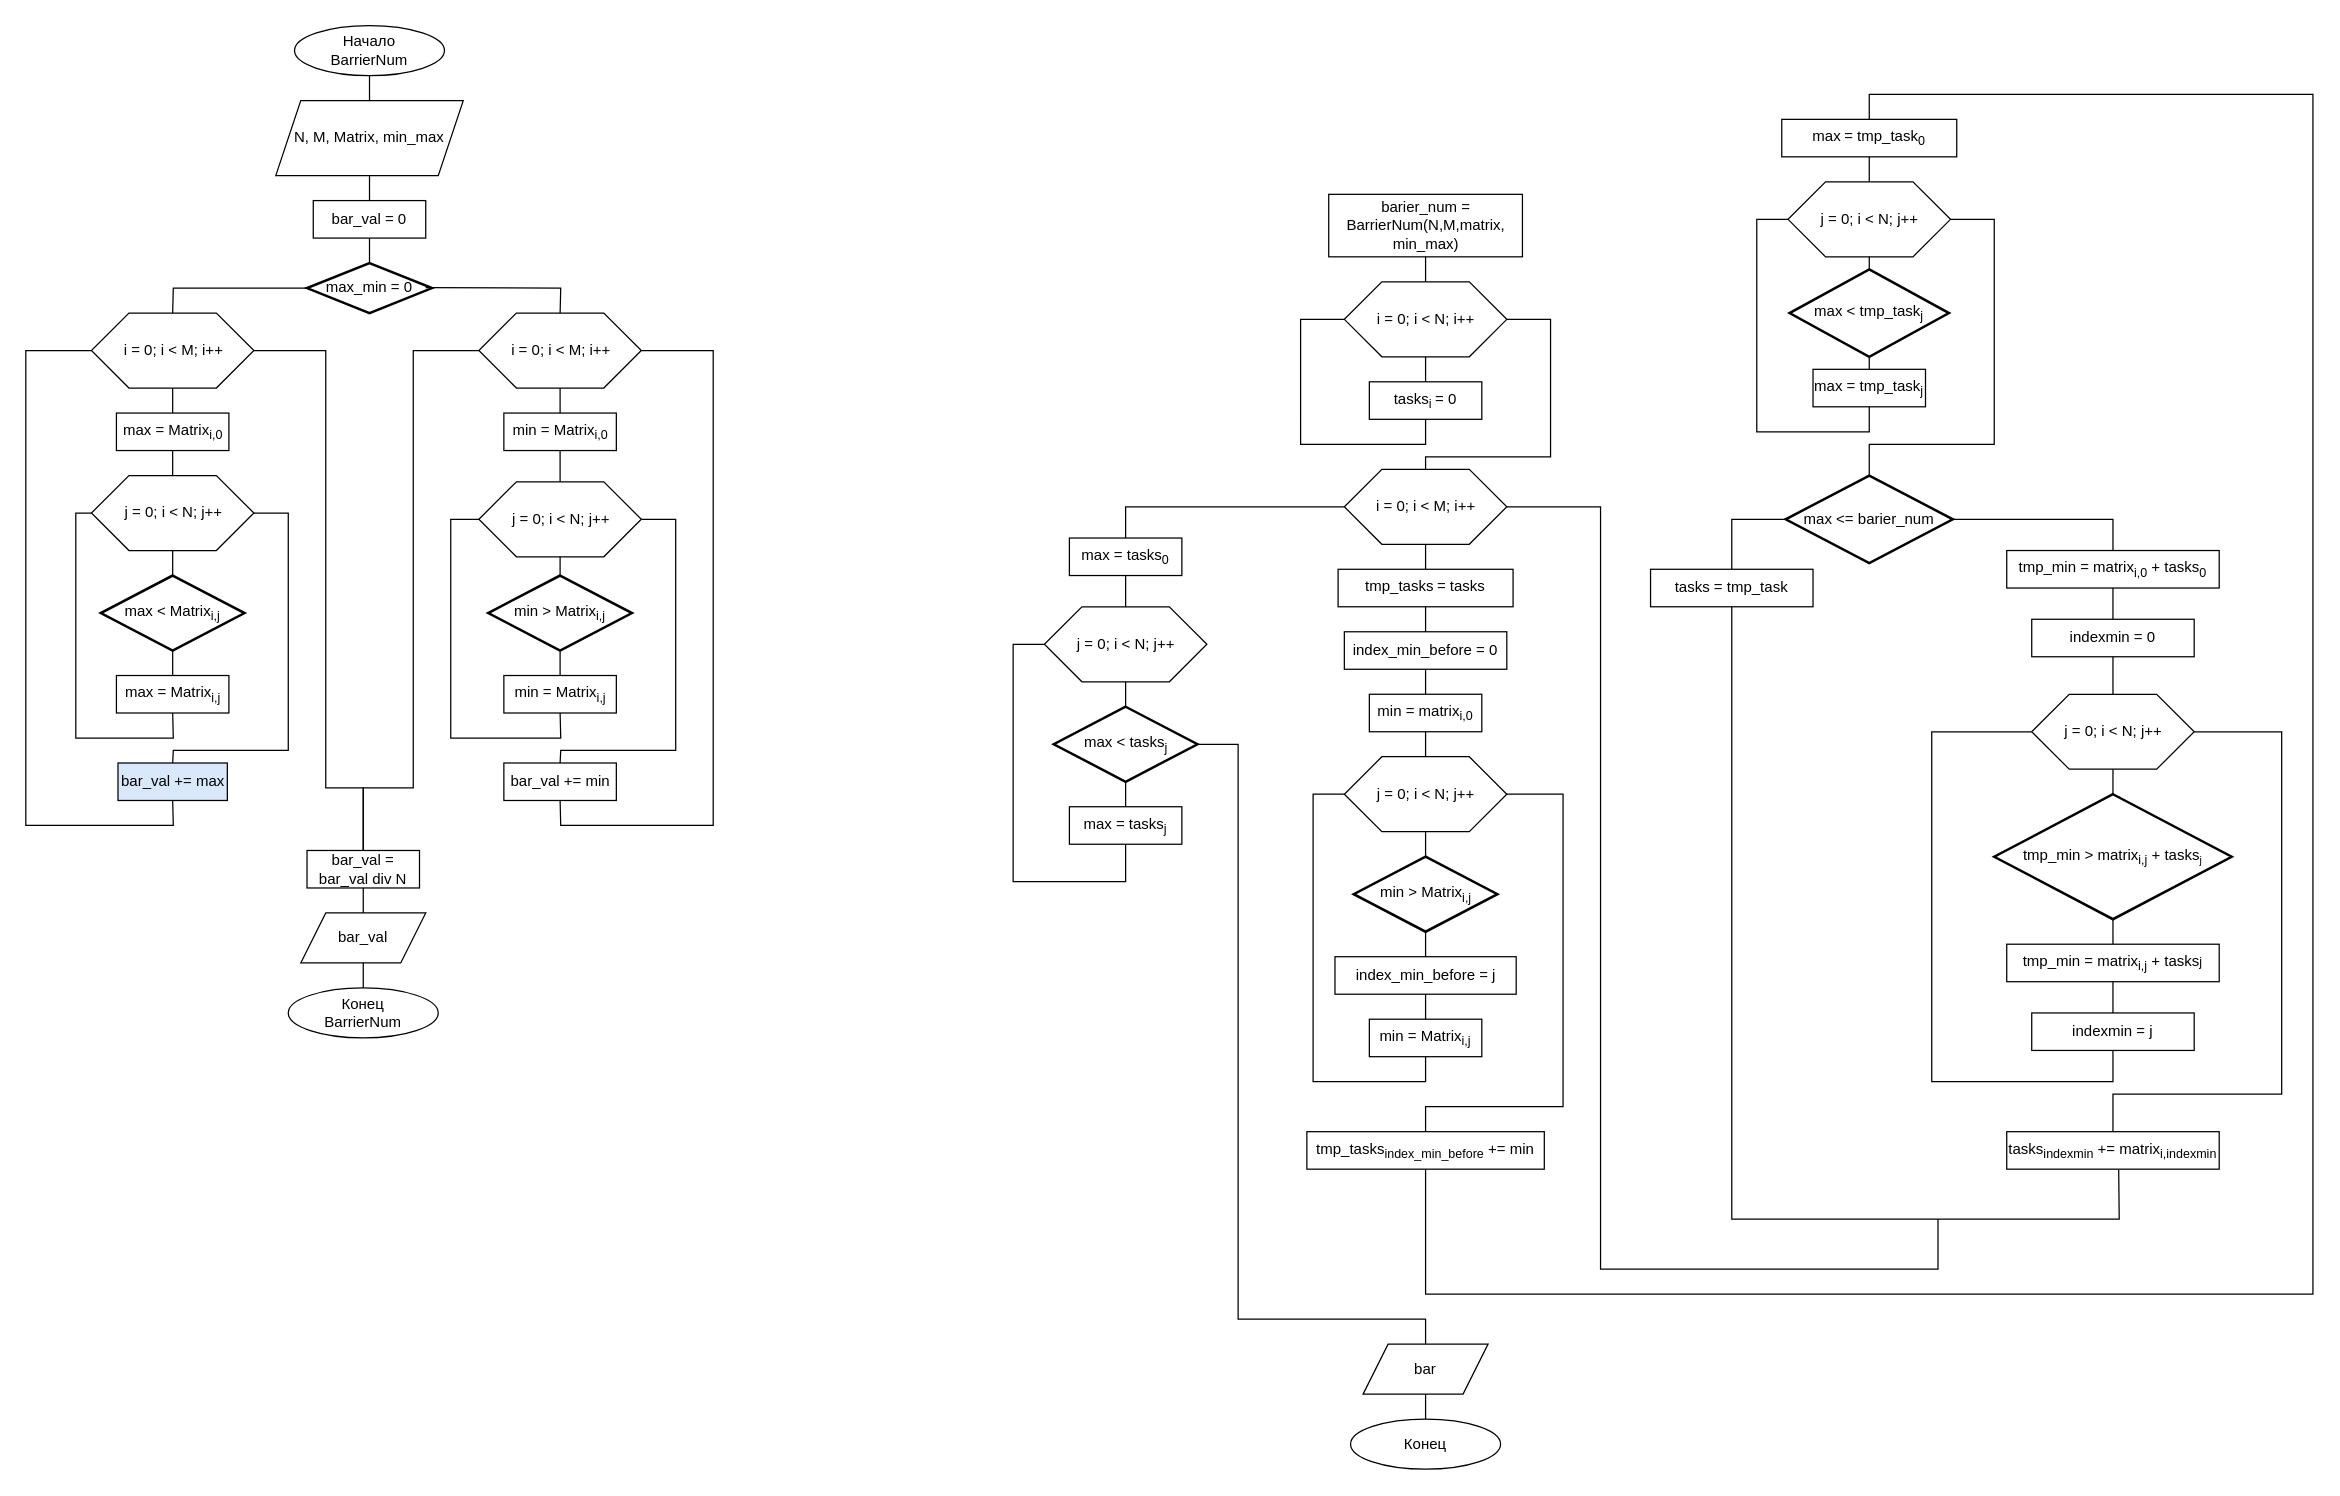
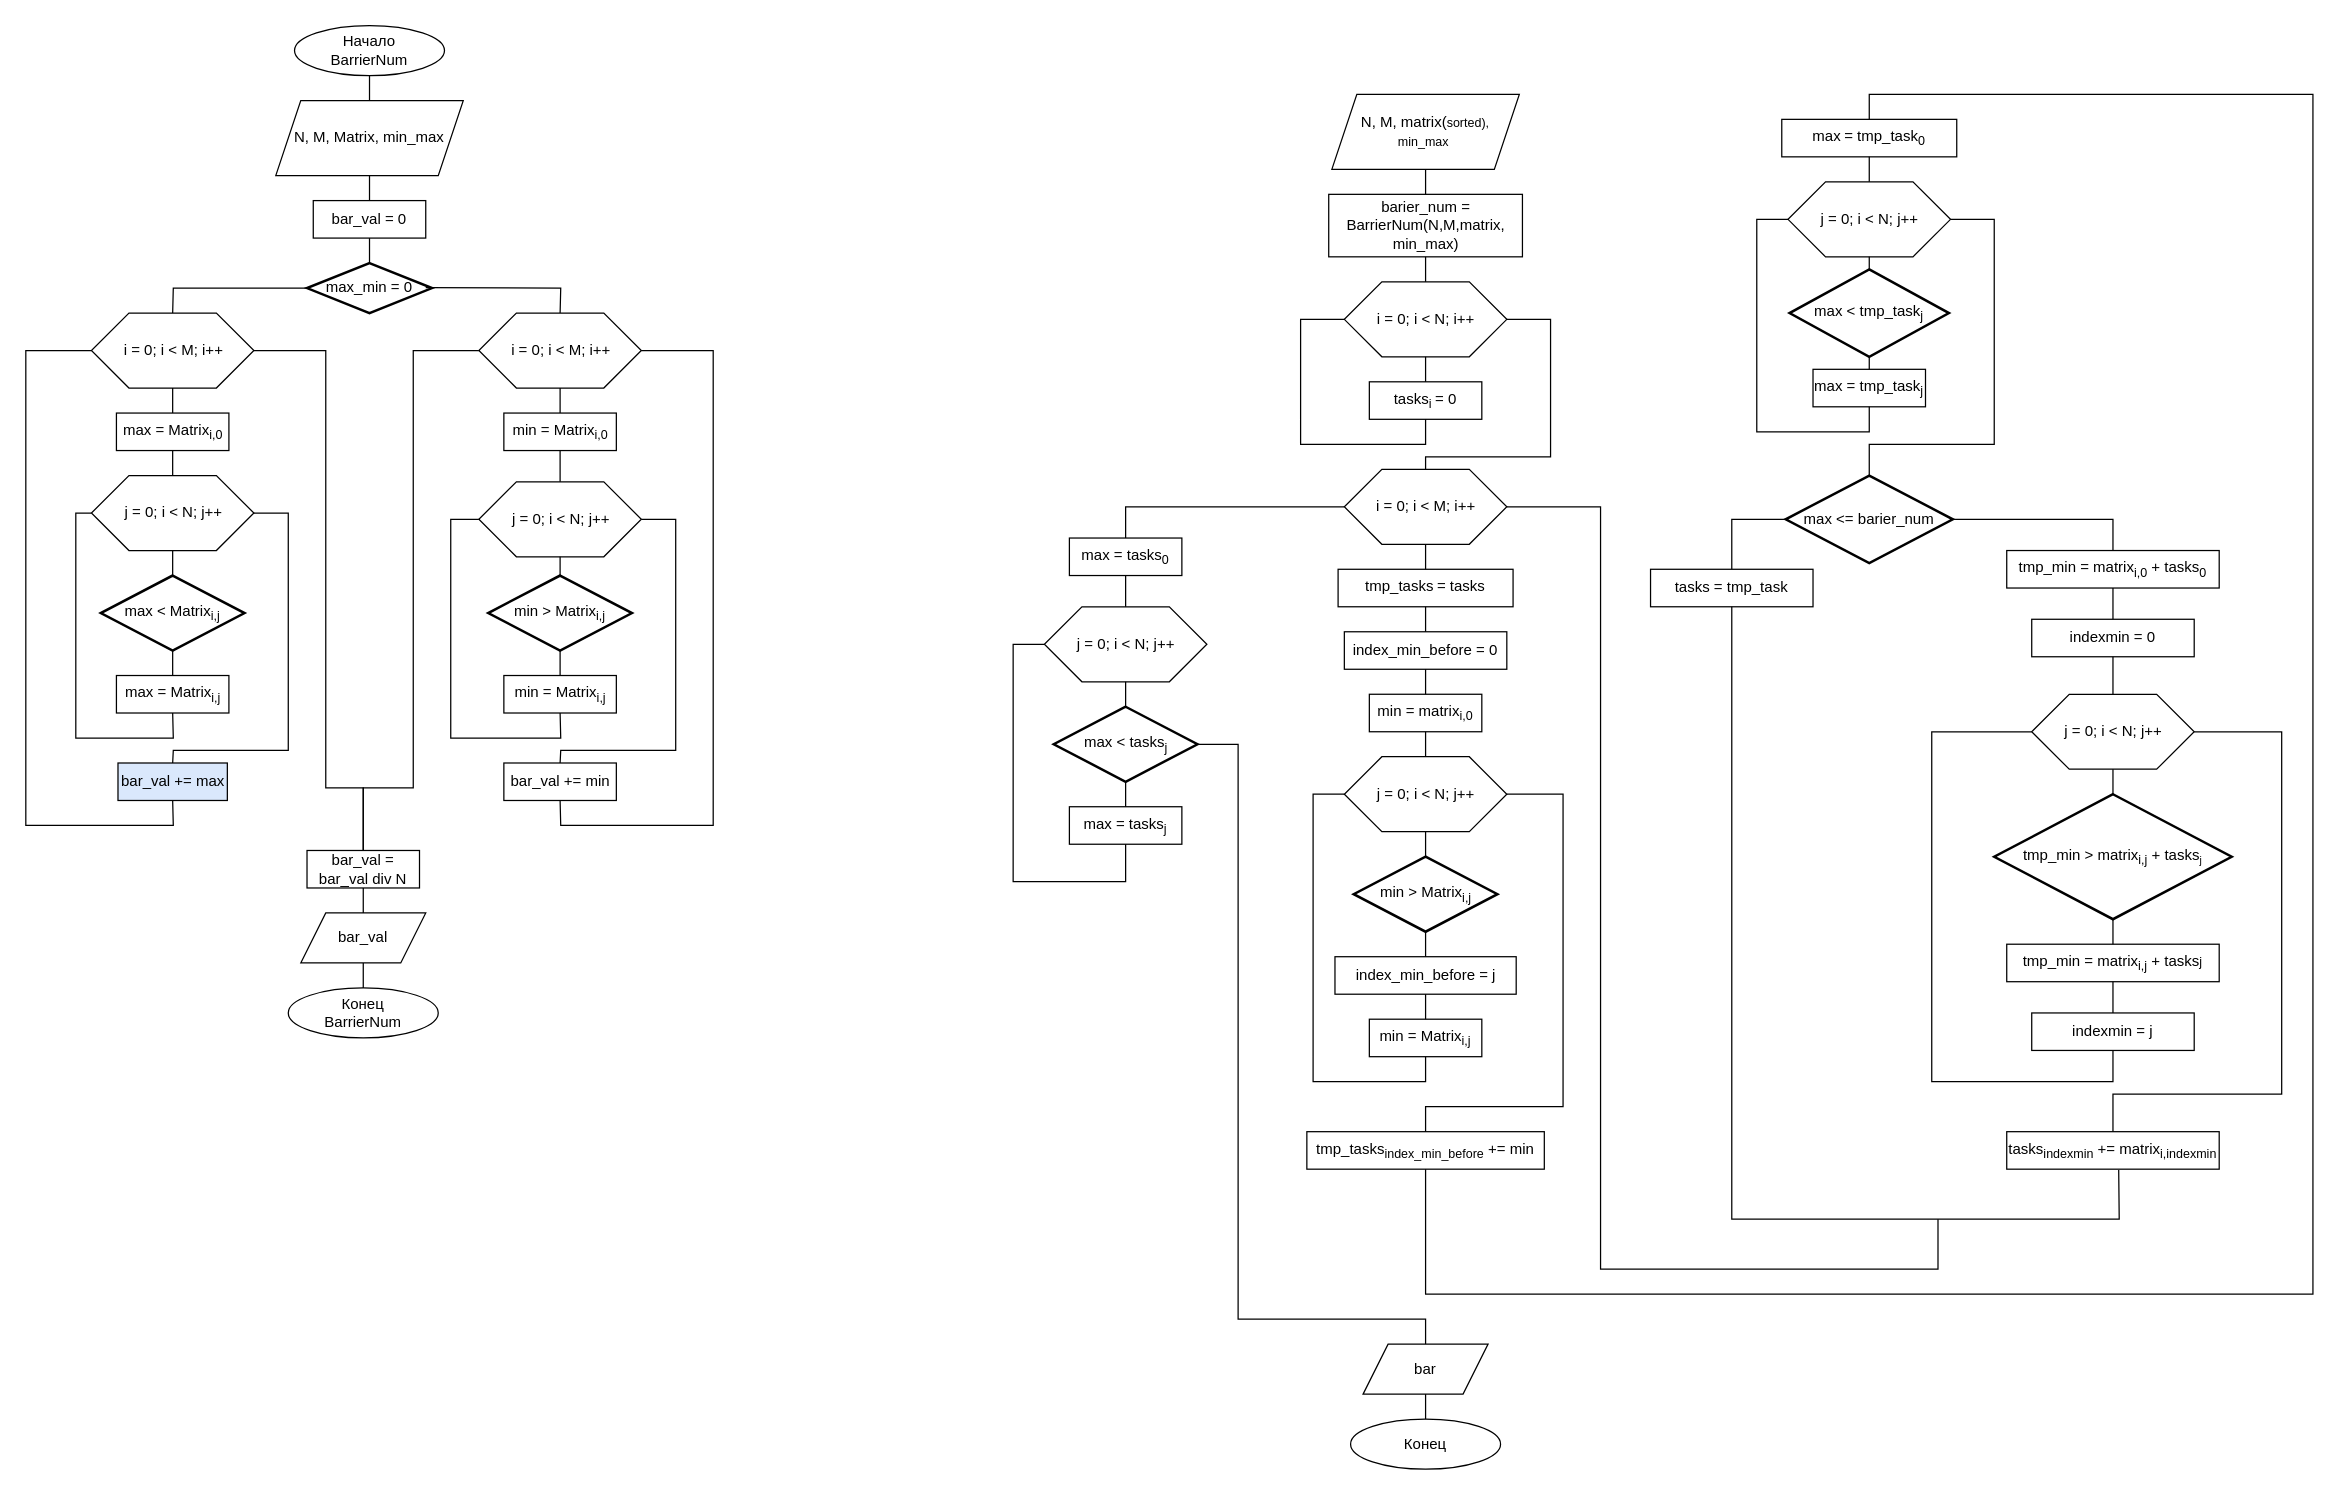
none -> (1426, 132)
none -> (1426, 182)
